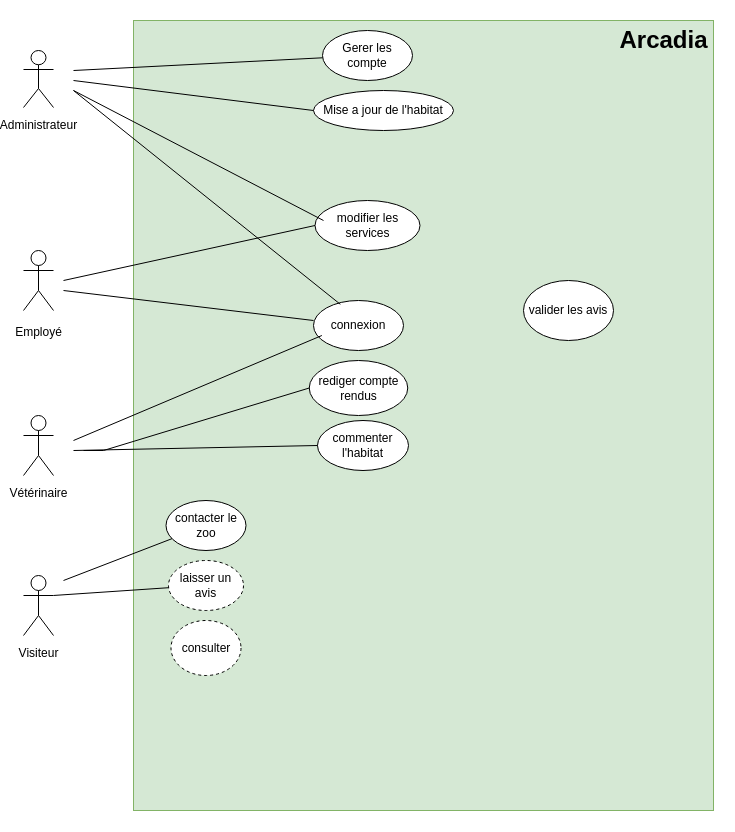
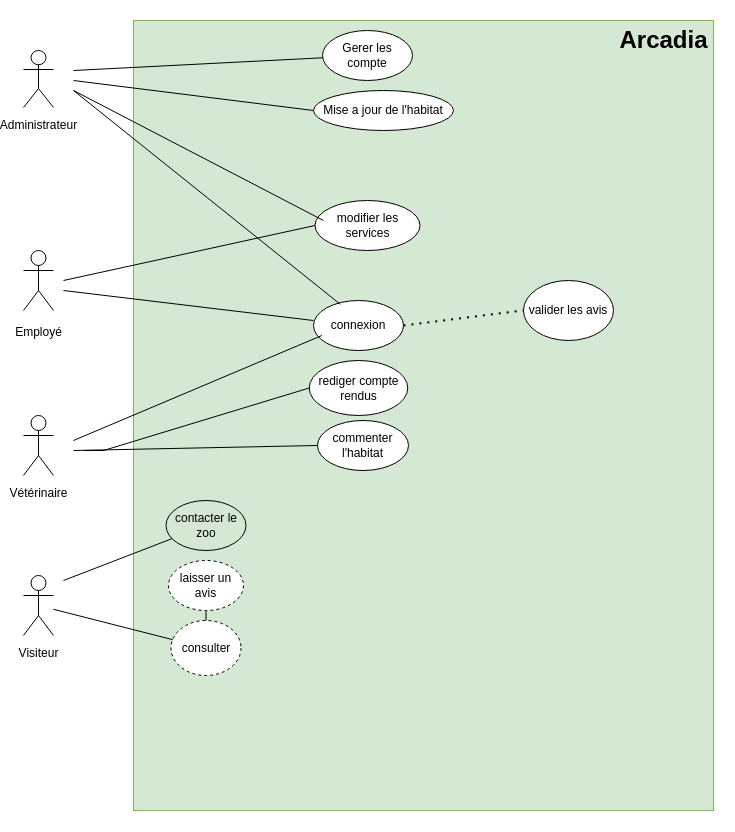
none -> (461, 318)
(206, 526) -> (206, 526)
(112, 592) -> (206, 616)
none -> (113, 624)
